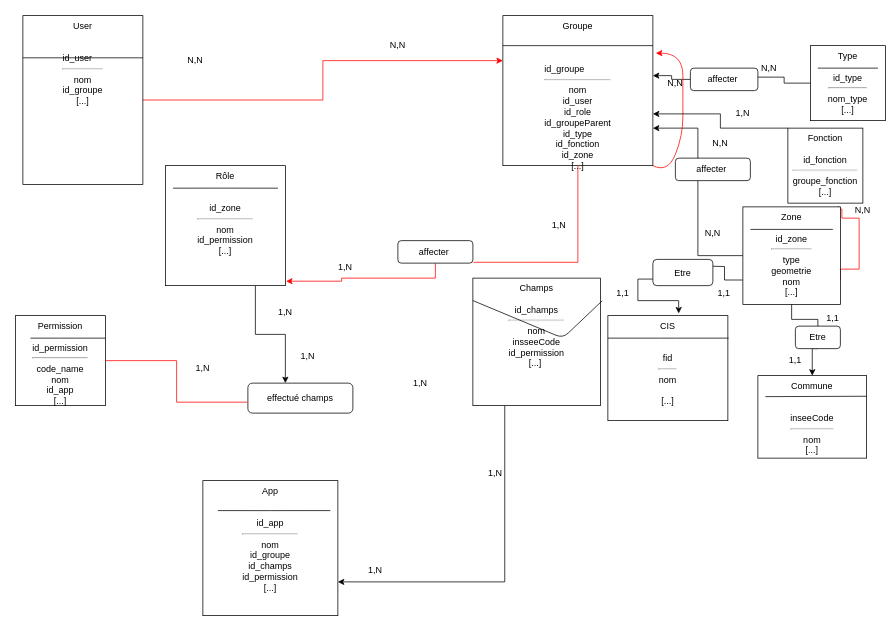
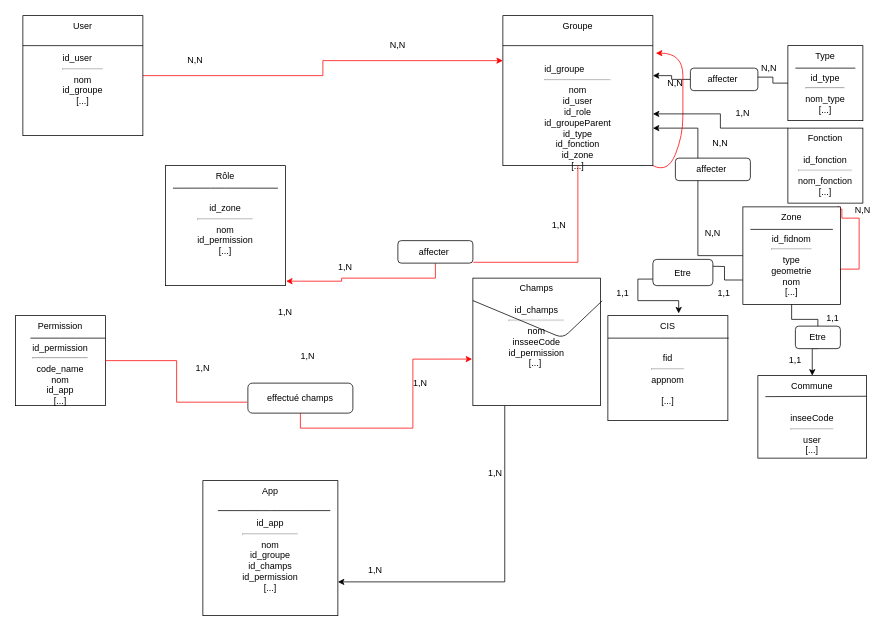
(848, 83) -> (825, 83)
(83, 100) -> (83, 75)
(825, 155) -> (825, 155)
(792, 239) -> (792, 239)
(267, 334) -> none
(668, 337) -> (668, 337)
(812, 397) -> (812, 397)
none -> (300, 421)
